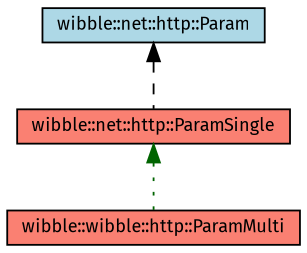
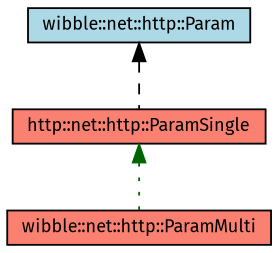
(154, 126) -> (139, 126)
(154, 228) -> (139, 228)
